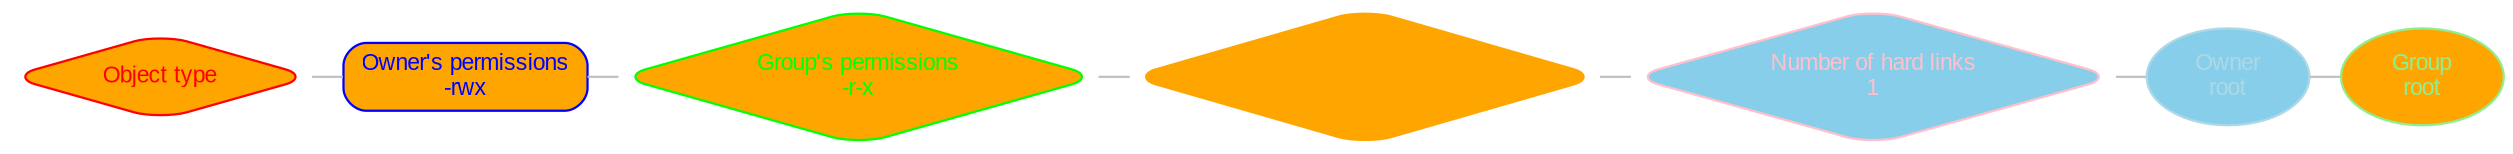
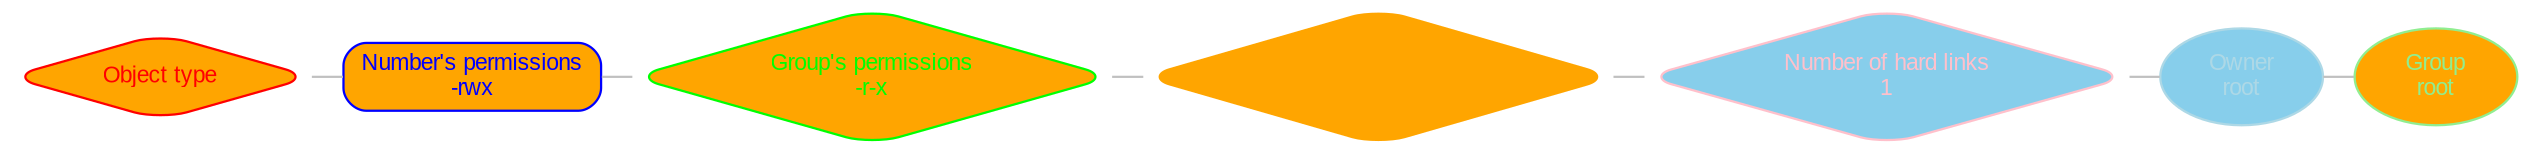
(466, 77) -> (472, 77)
